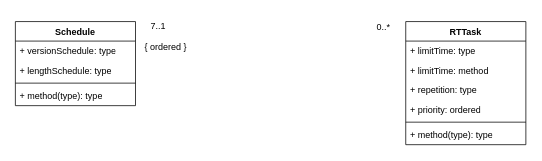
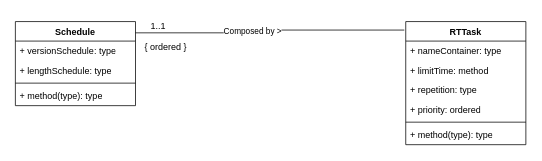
(158, 27) -> (158, 27)
(383, 27) -> none
none -> (209, 33)
(445, 52) -> (458, 52)
